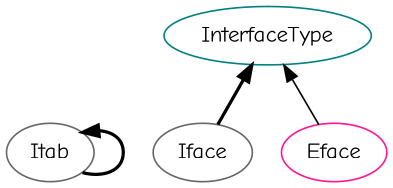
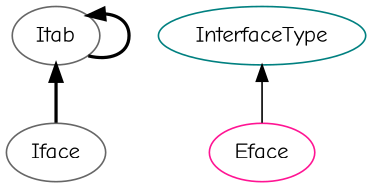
(231, 102) -> (56, 102)
